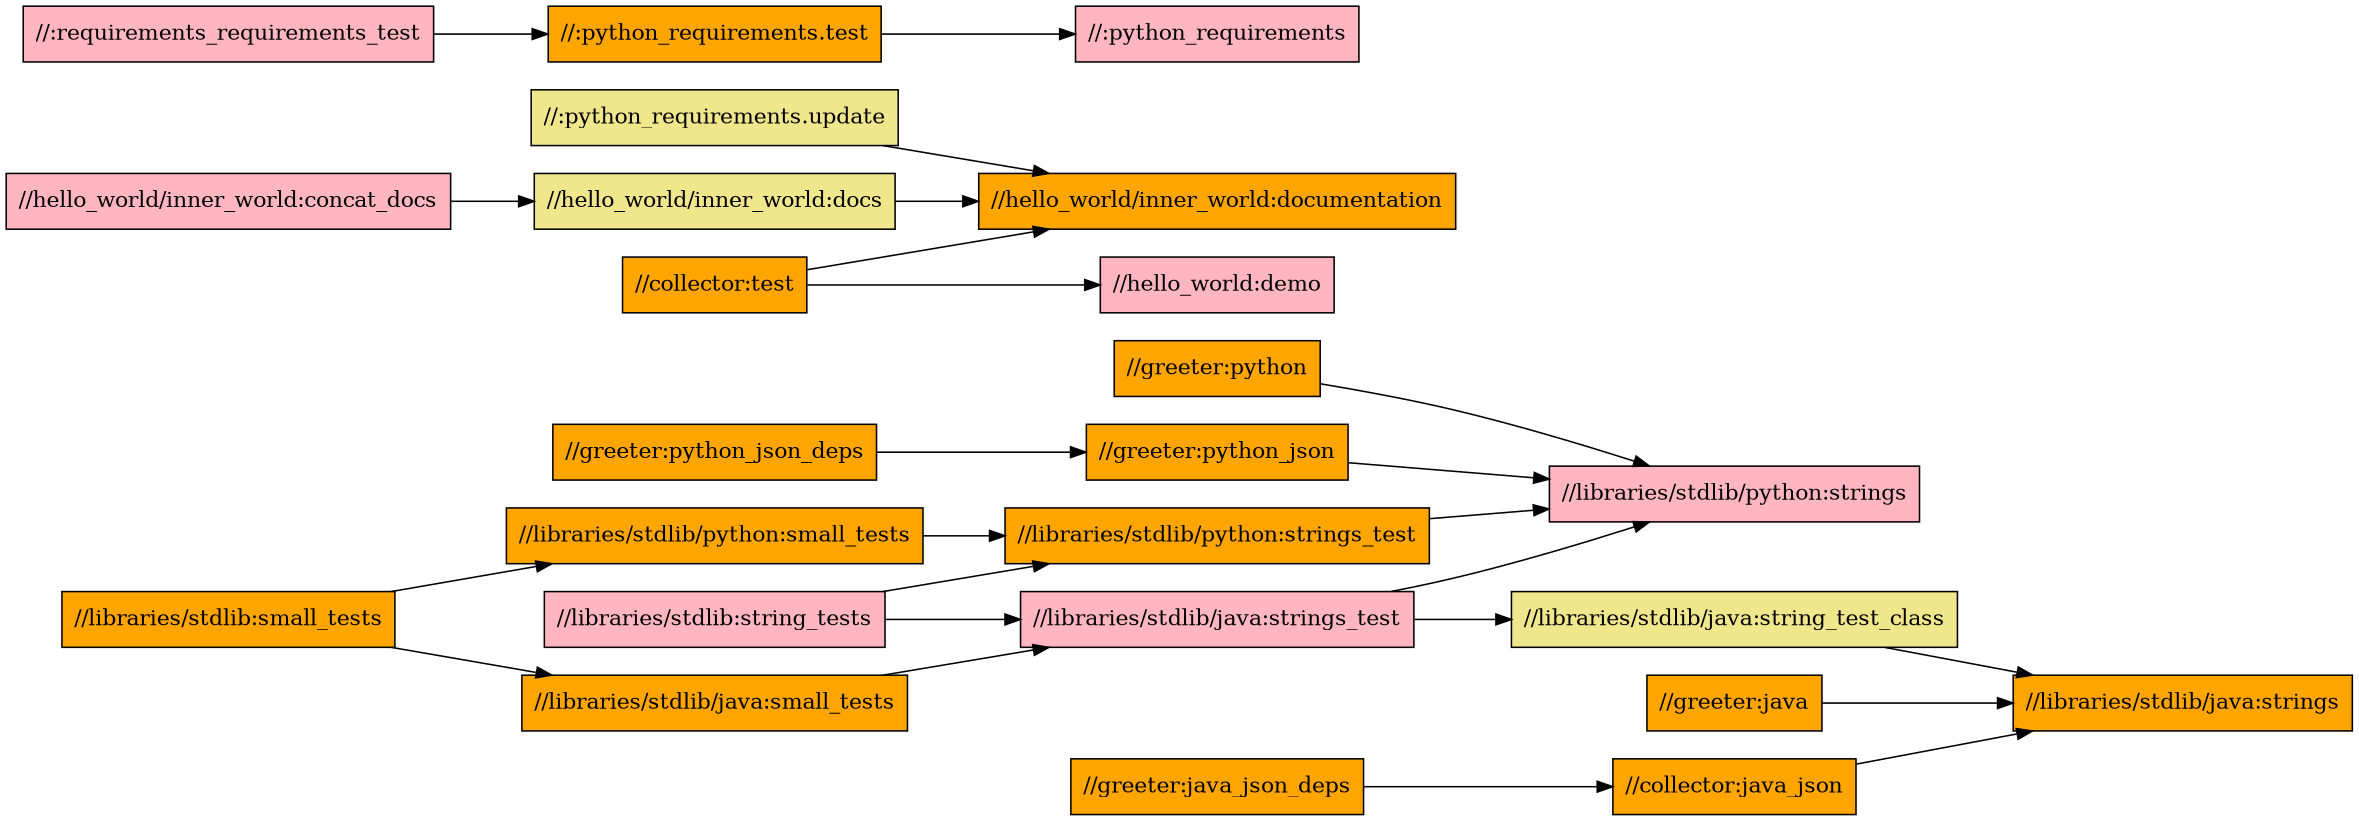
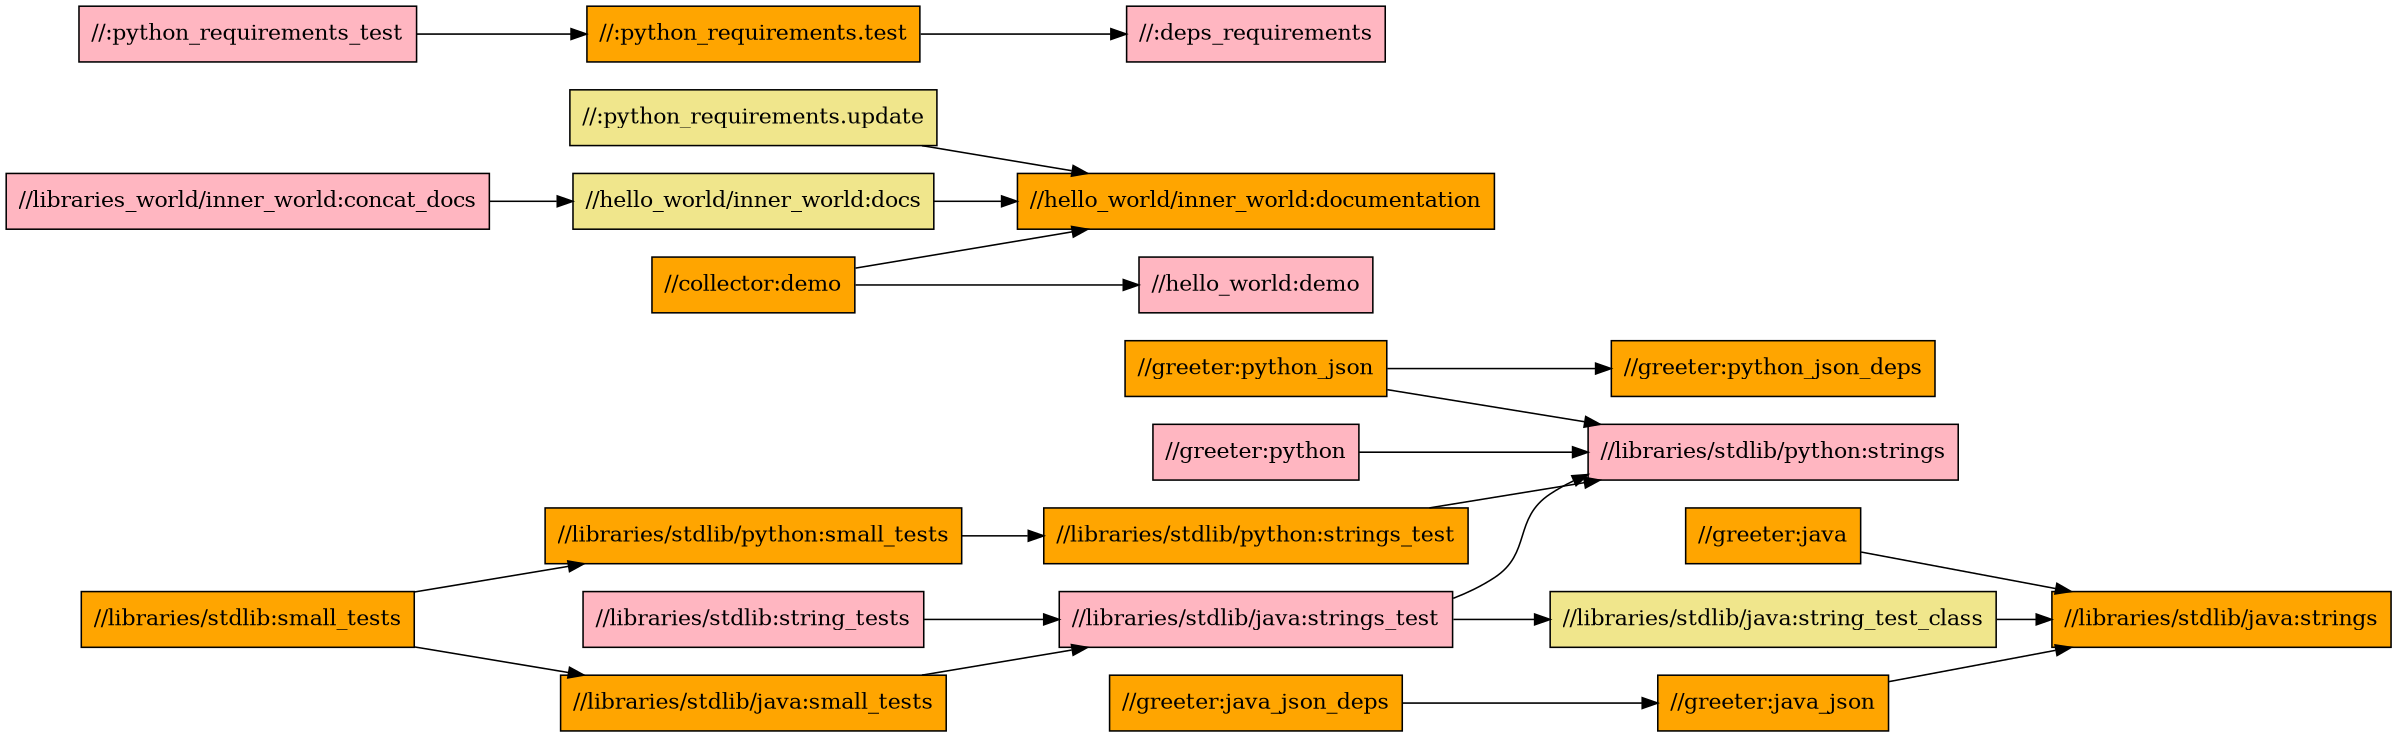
(228, 34) -> (248, 34)
(1217, 34) -> (1256, 34)
(228, 201) -> (248, 201)
(715, 285) -> (753, 285)
(1217, 369) -> (1256, 452)
(974, 452) -> (1491, 369)
(958, 579) -> none
(1734, 787) -> (1773, 703)
